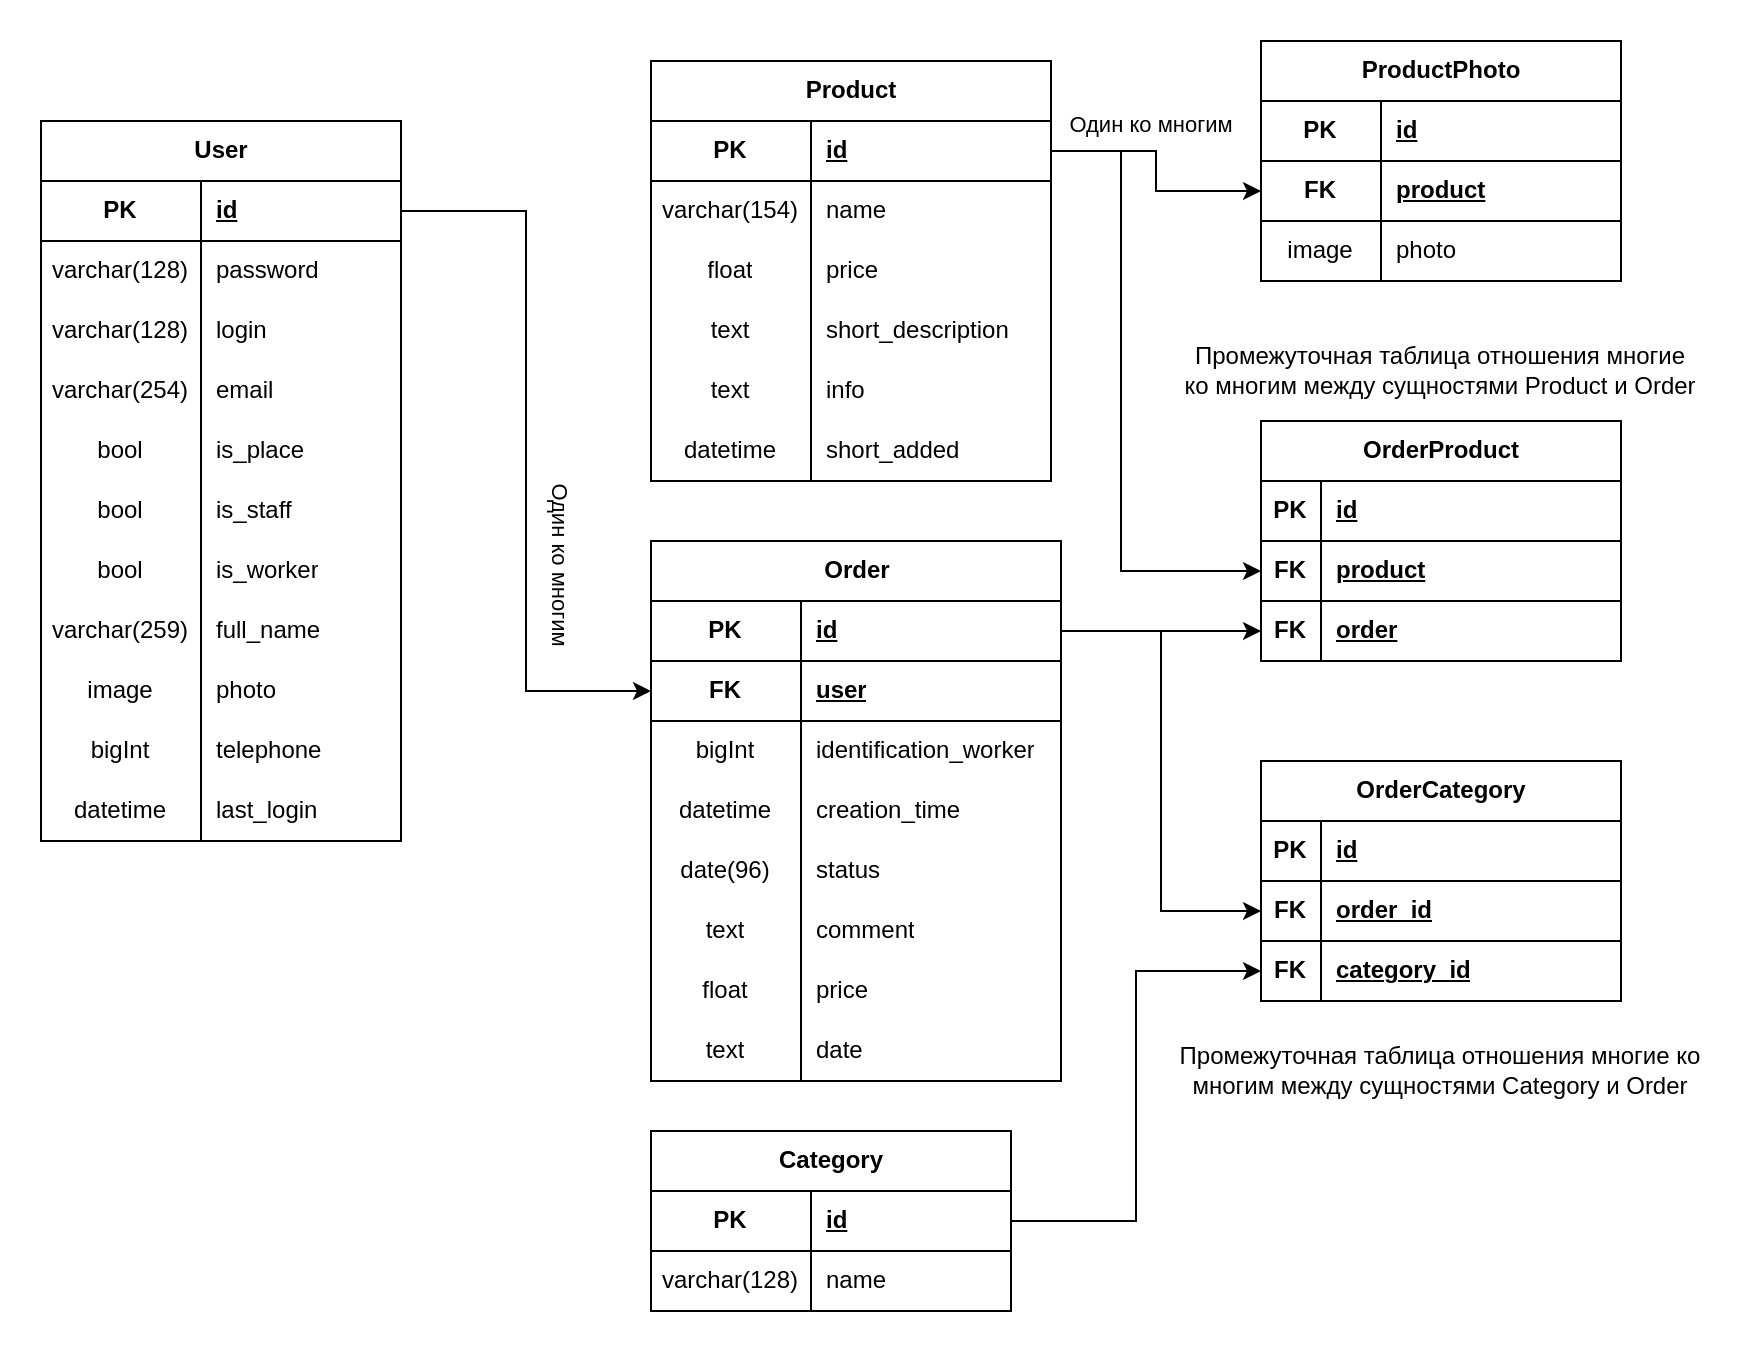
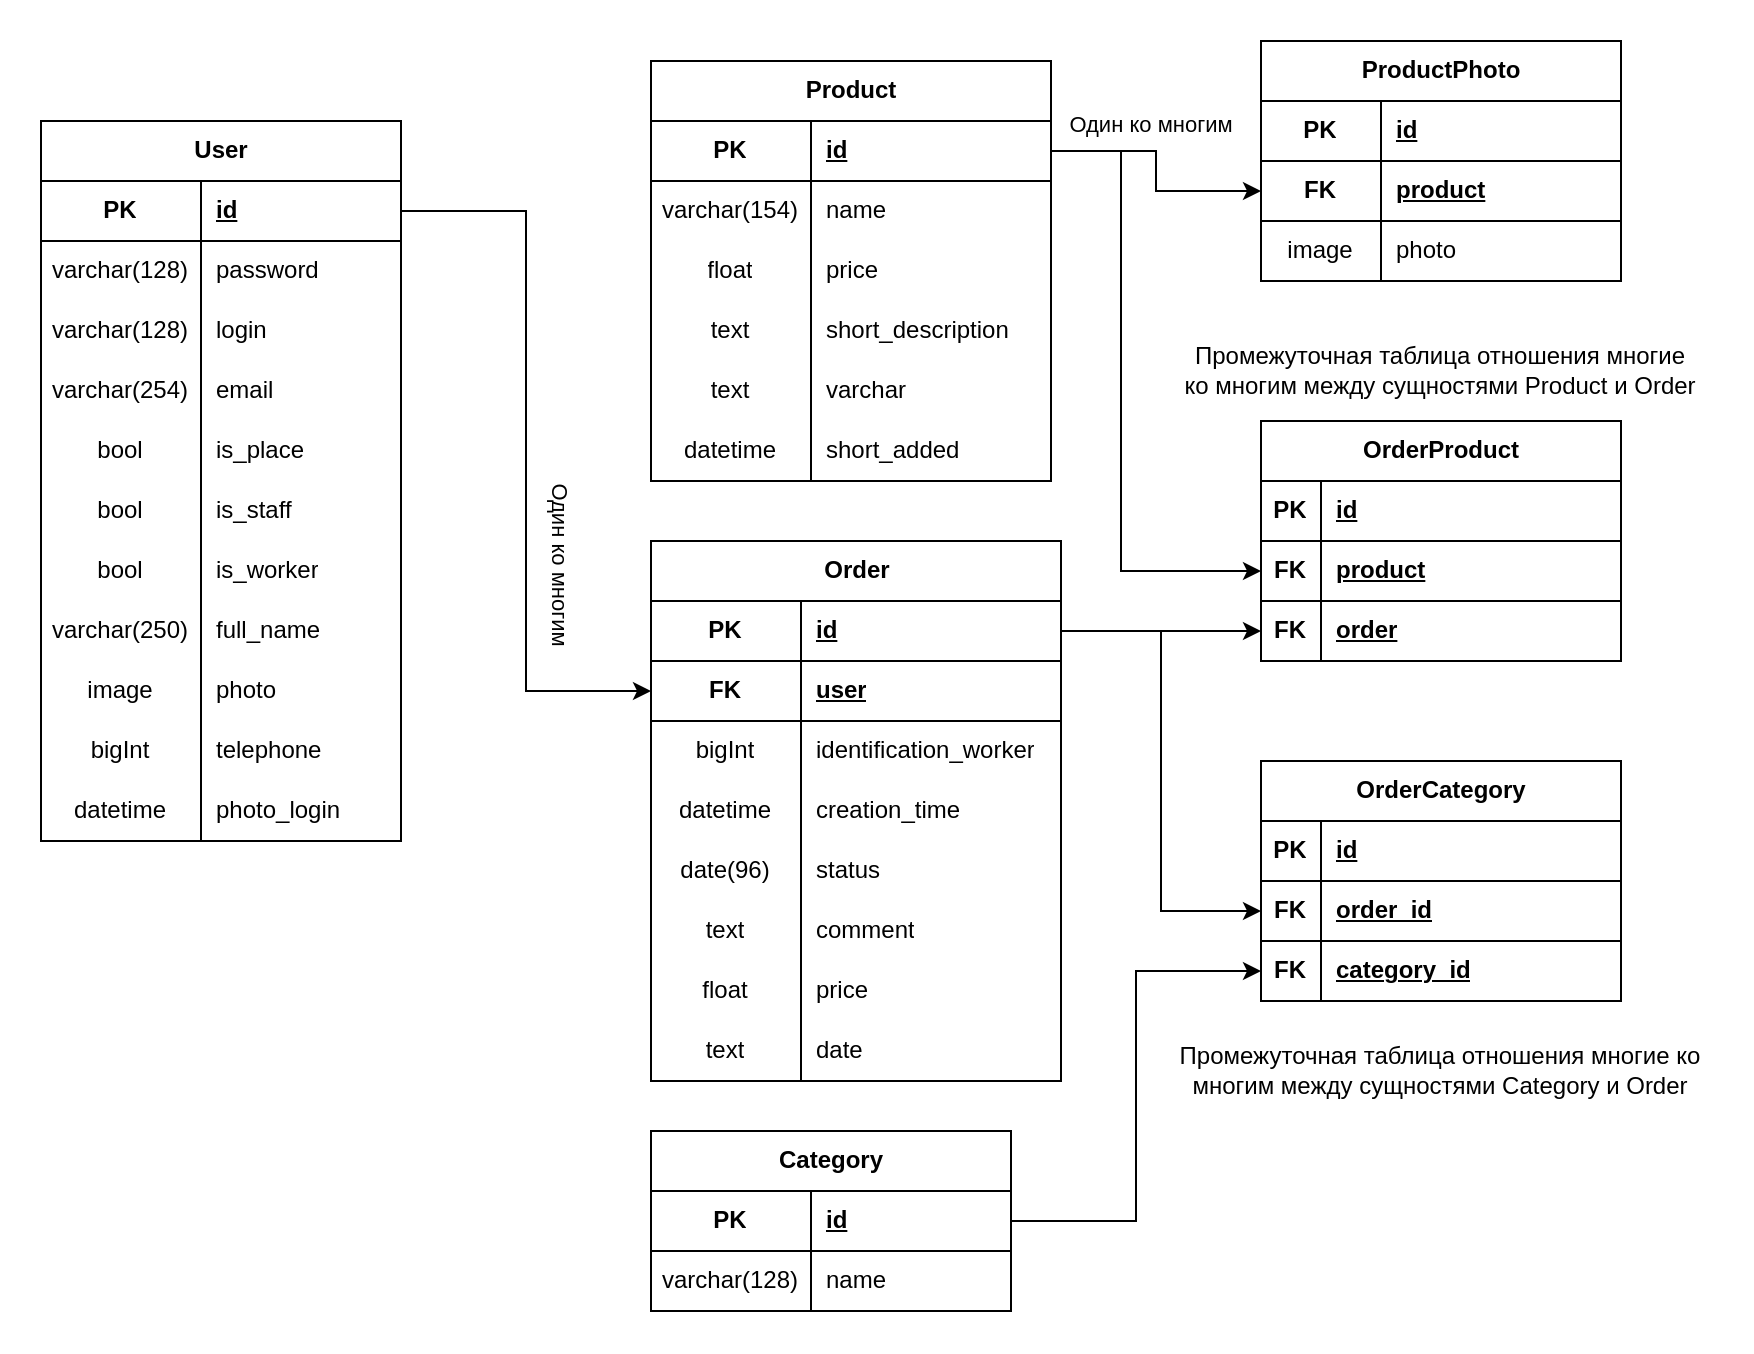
(851, 391) -> (874, 391)
(121, 631) -> (121, 631)
(275, 811) -> (285, 811)
